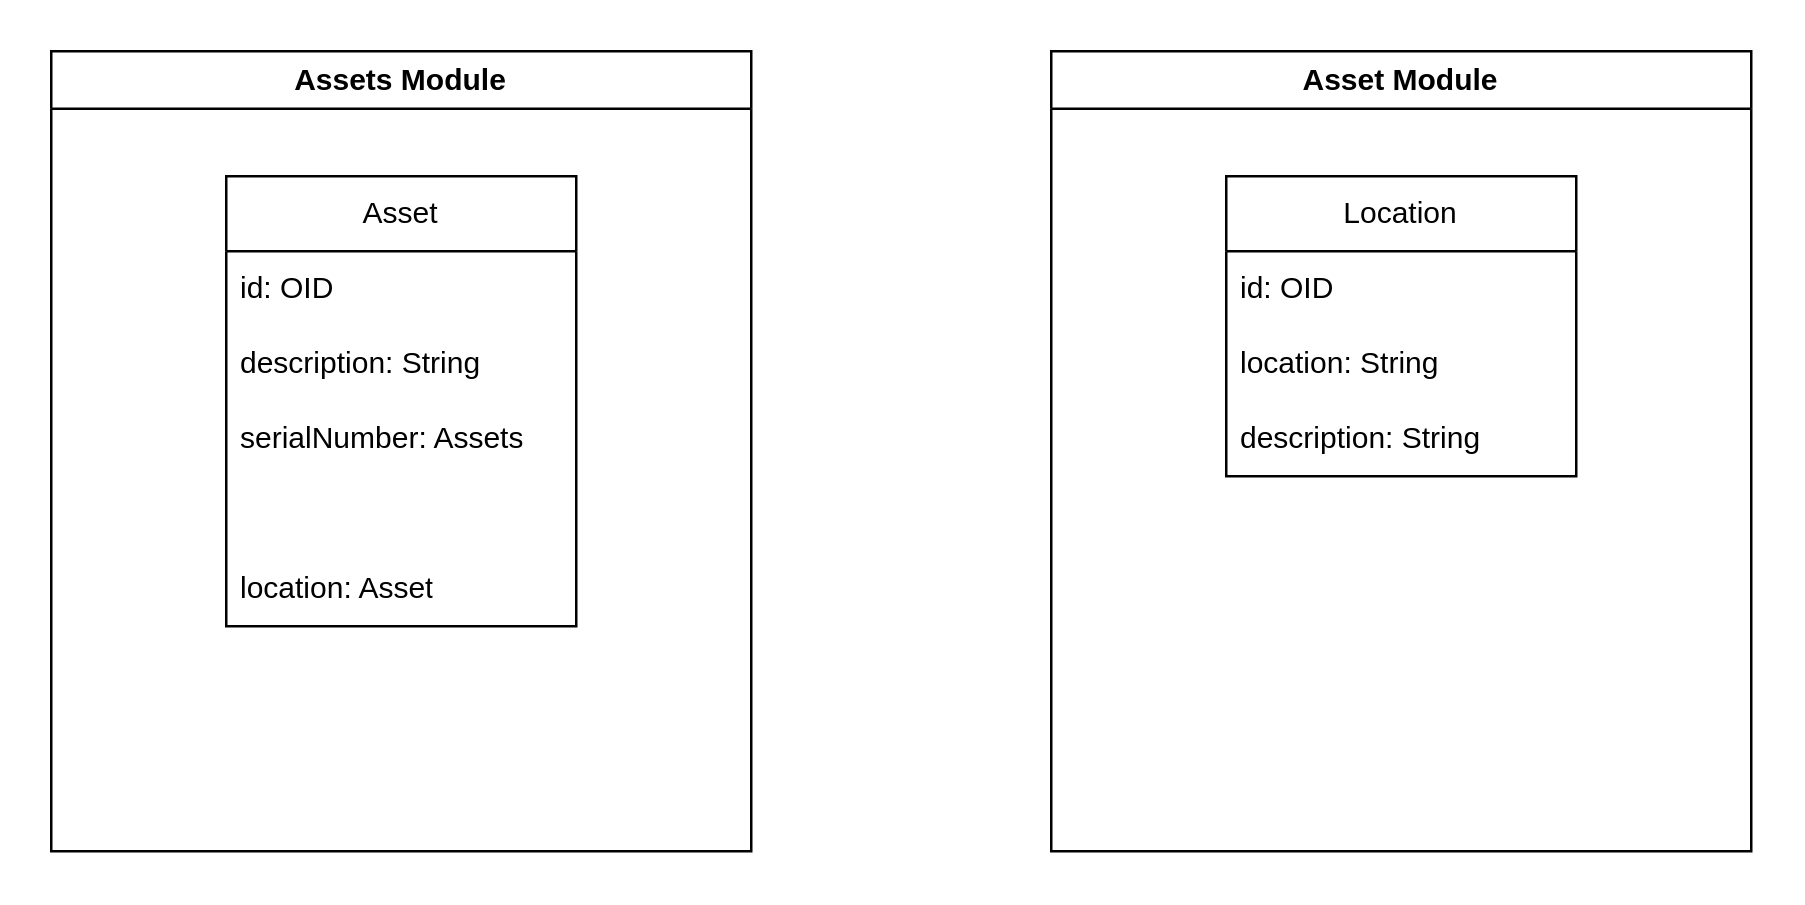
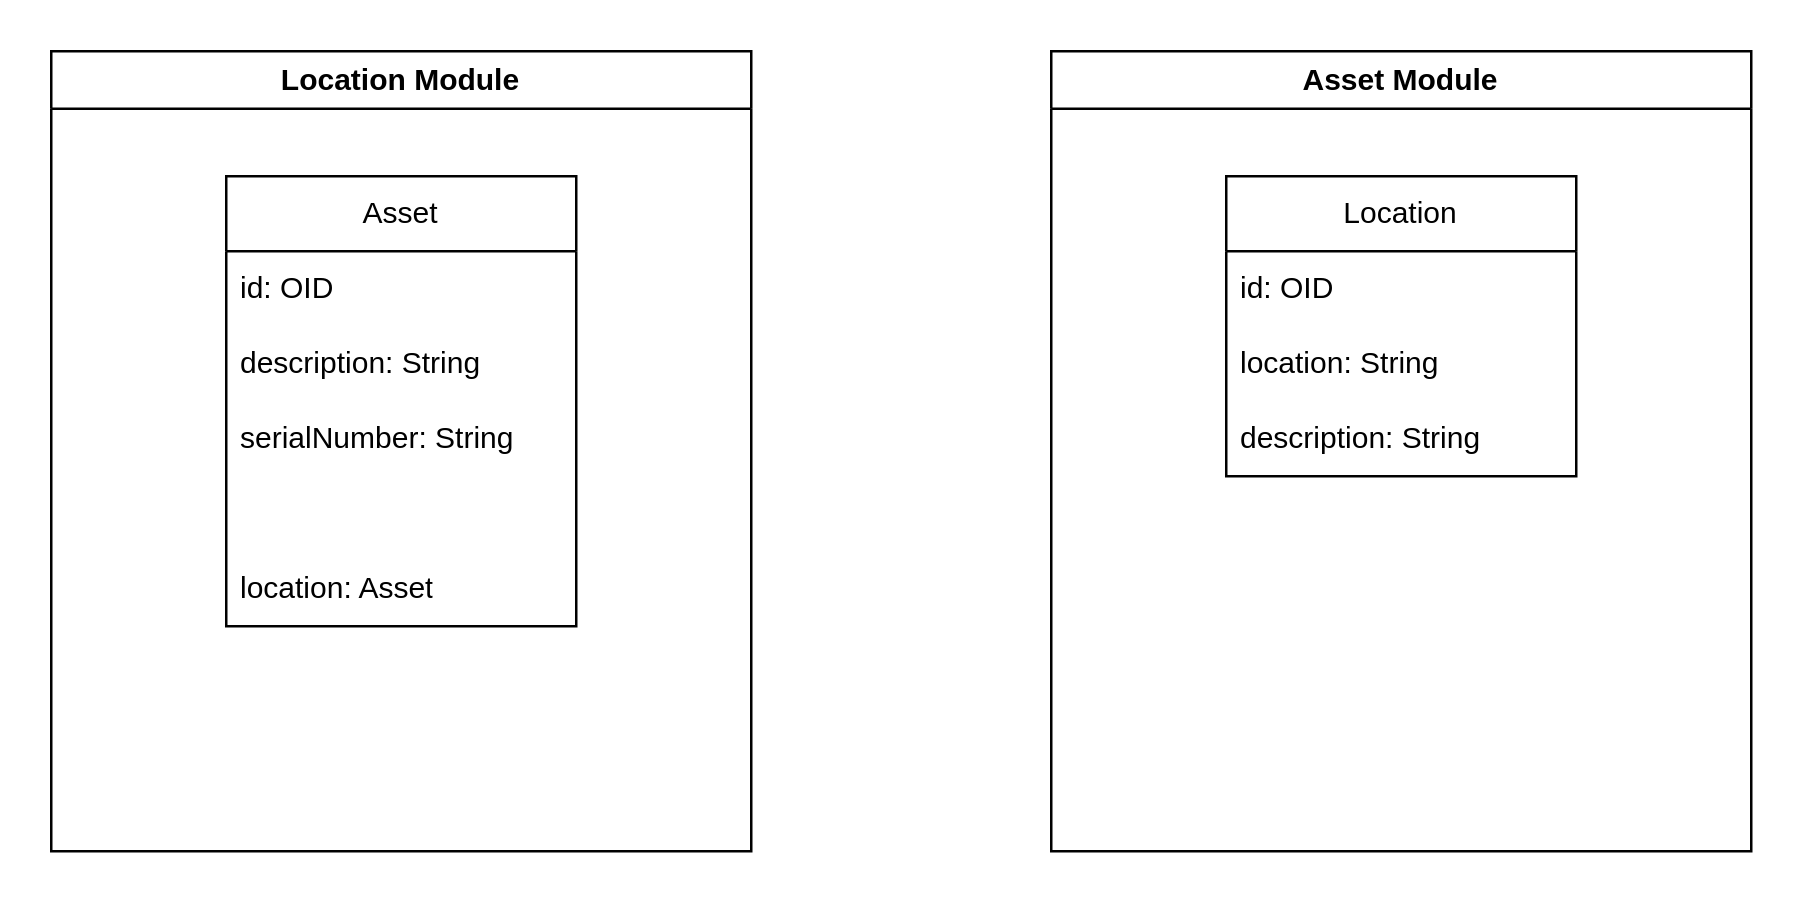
(401, 81) -> (401, 81)
(394, 439) -> (390, 439)
